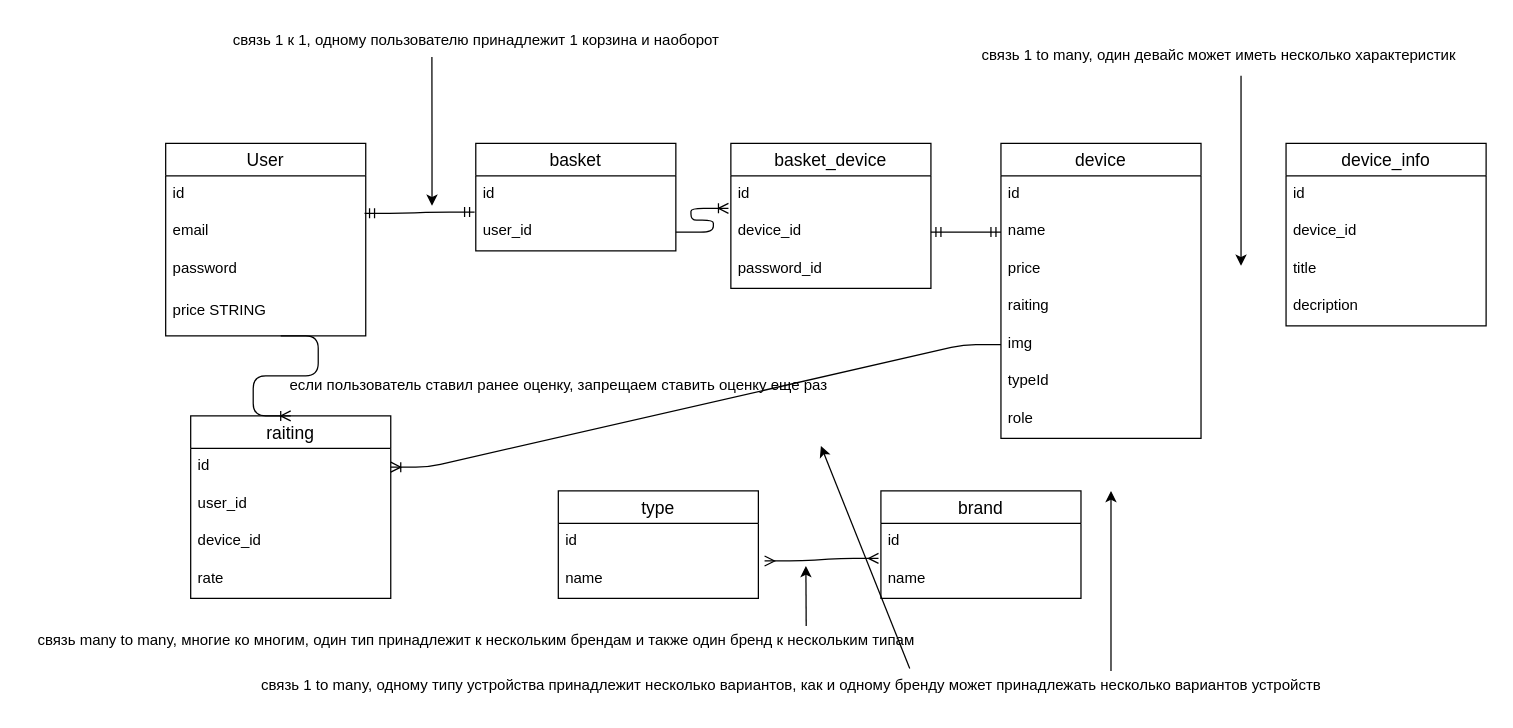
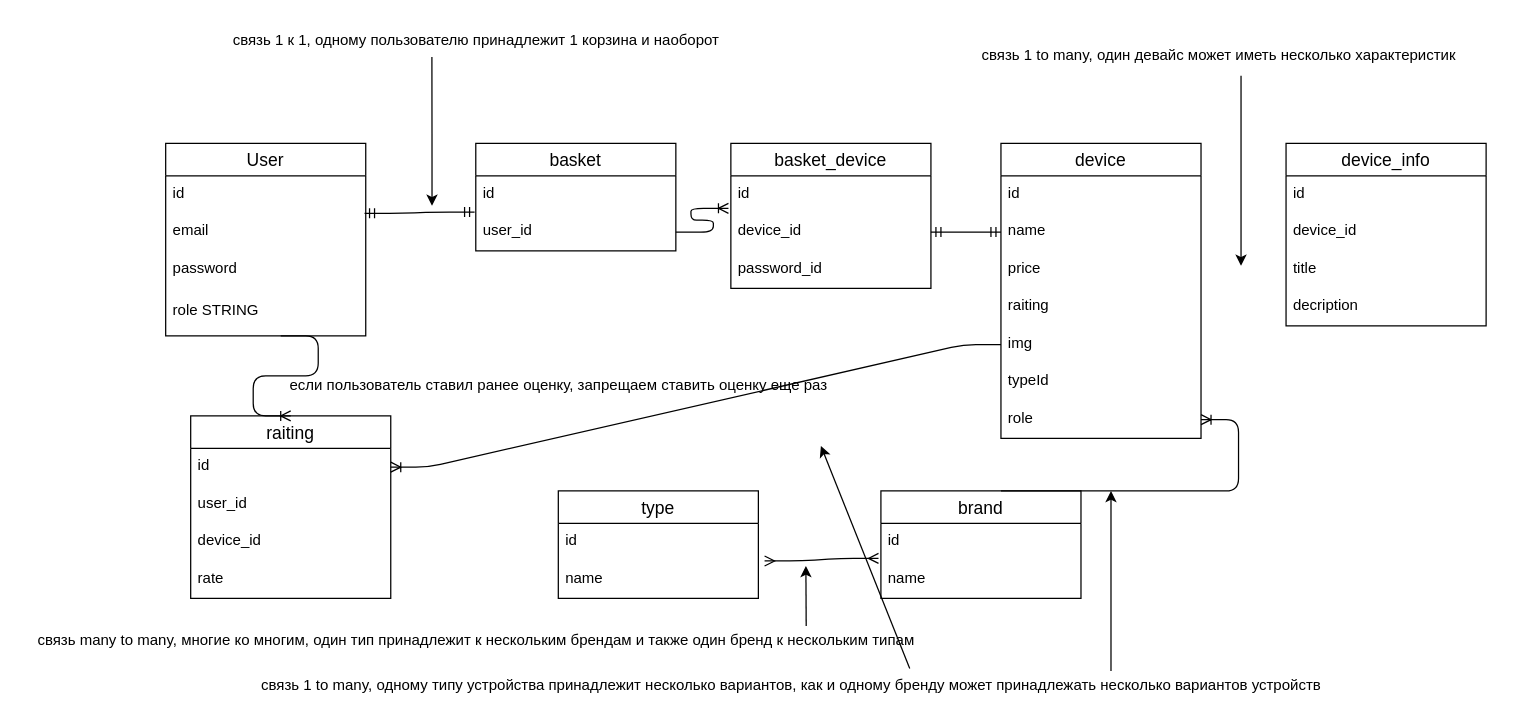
(219, 310) -> (215, 310)
none -> (1202, 491)
